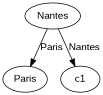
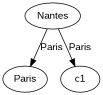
(84, 48) -> (80, 48)
